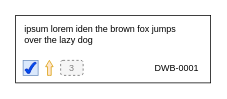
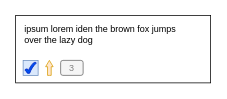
(72, 68) -> (72, 68)
(177, 68) -> none
